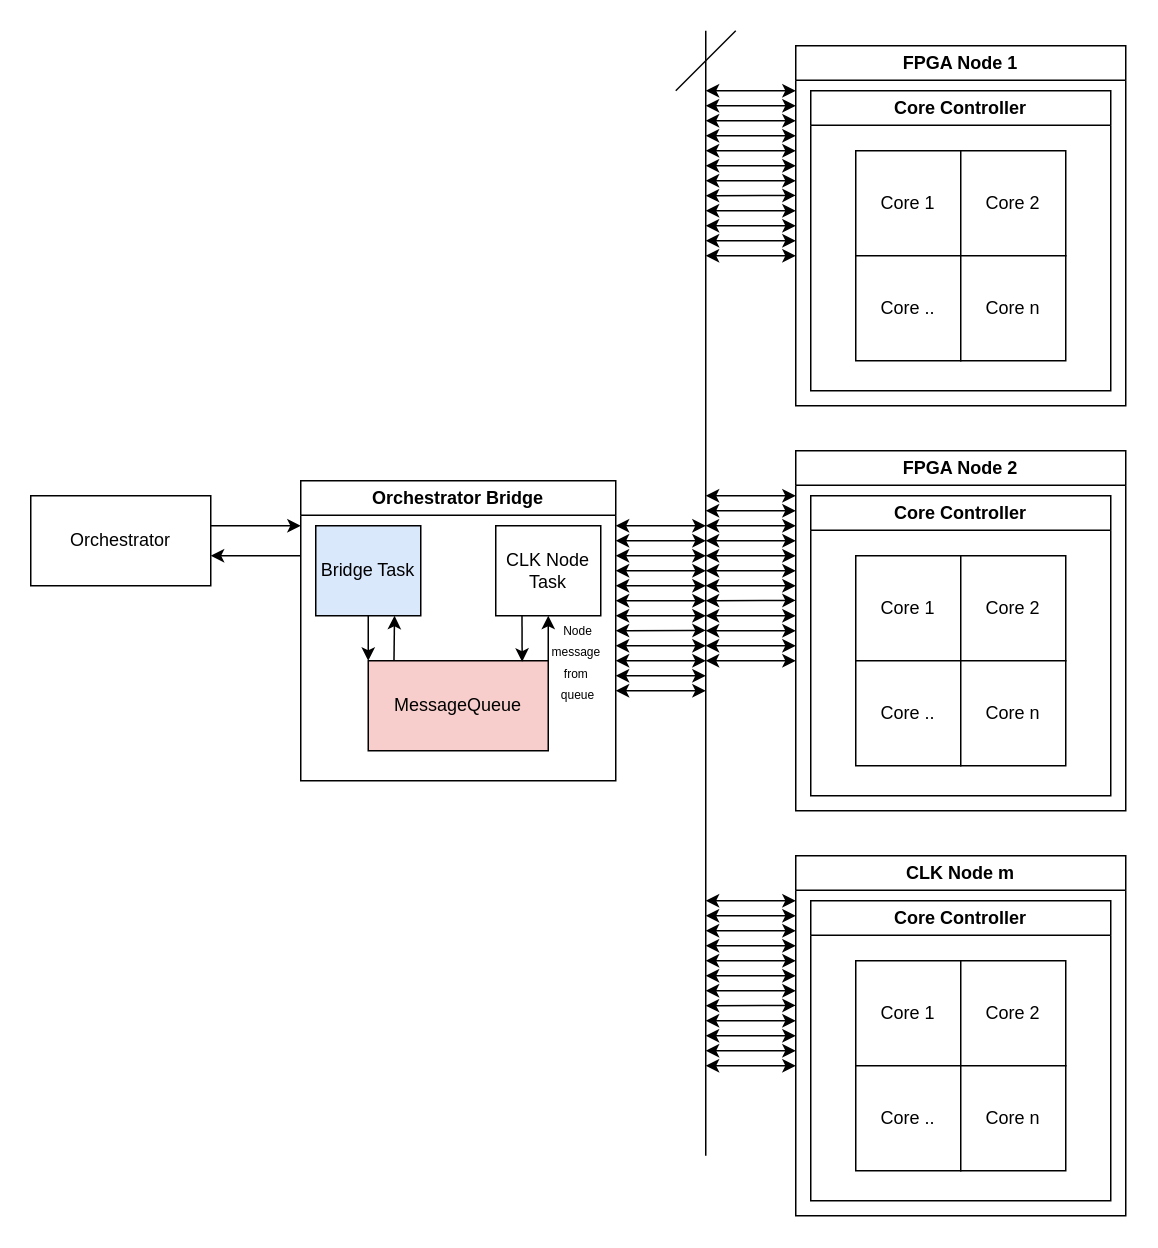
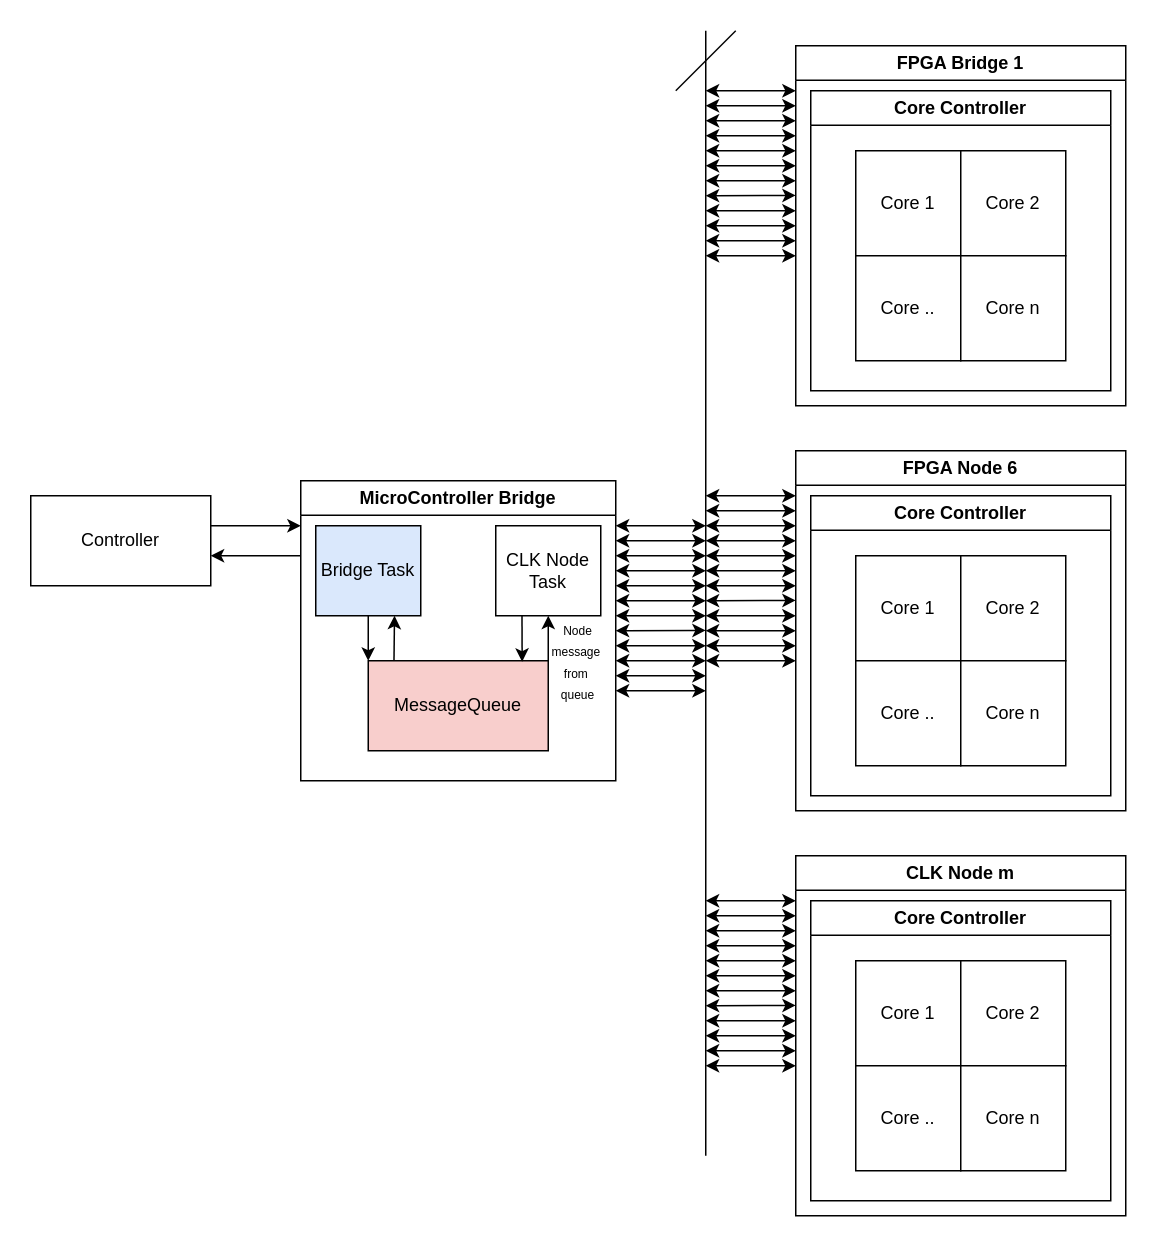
(961, 64) -> (961, 64)
(961, 469) -> (961, 469)
(458, 499) -> (458, 499)
(121, 541) -> (121, 541)
